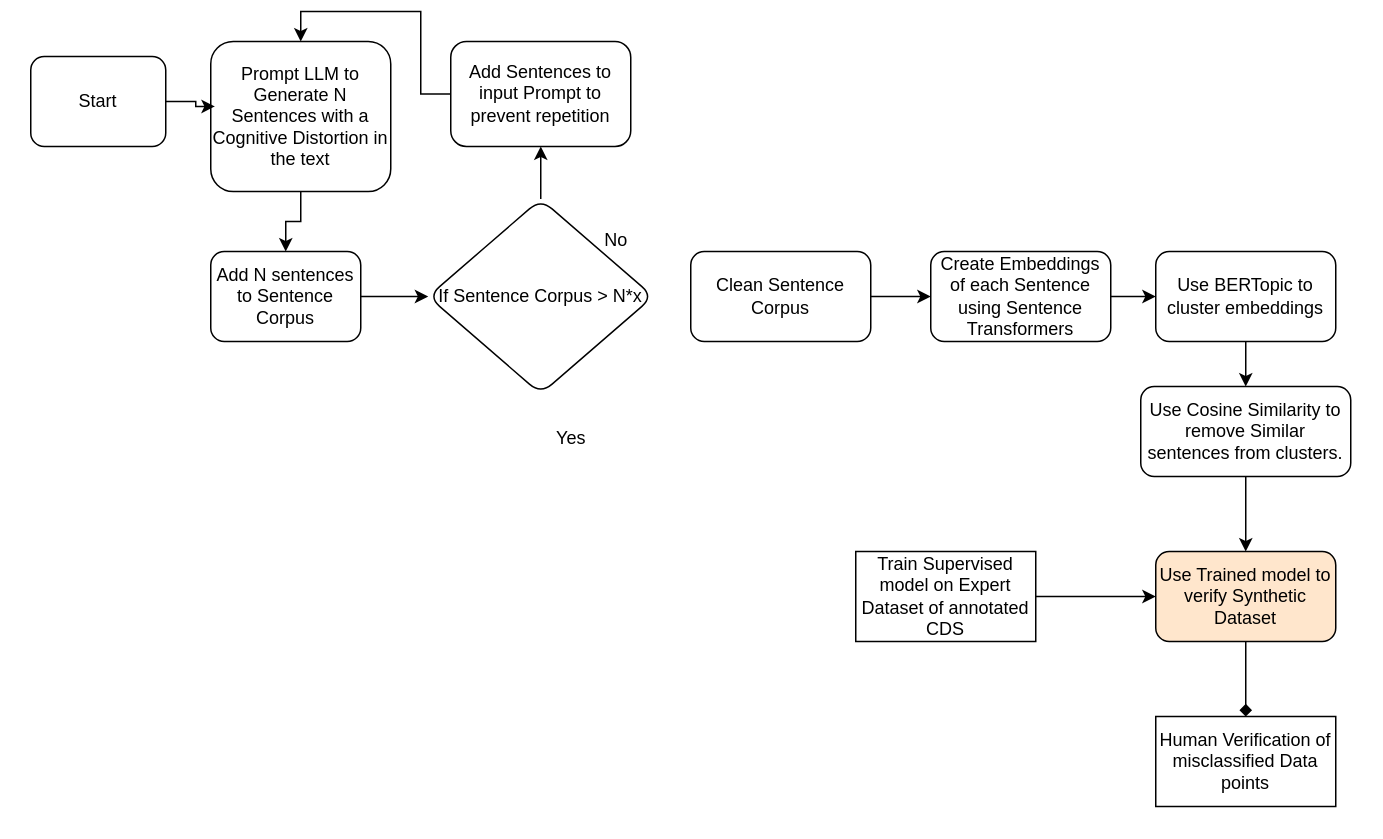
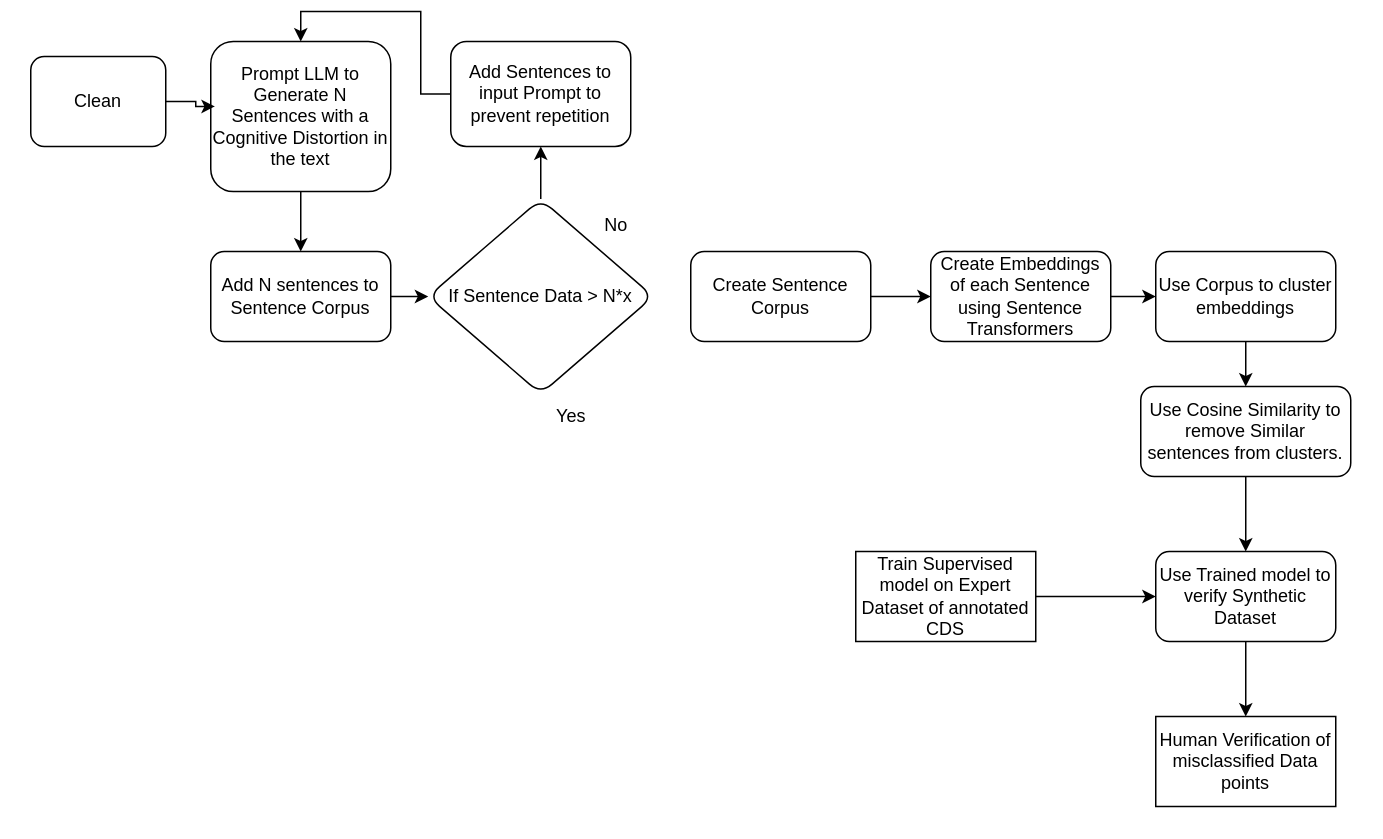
(98, 101) -> (98, 101)
(616, 241) -> (616, 226)
(286, 296) -> (301, 296)
(541, 296) -> (541, 296)
(781, 296) -> (781, 296)
(1246, 296) -> (1246, 296)
(571, 439) -> (571, 416)
(1246, 596) -> (1246, 596)
(1246, 704) -> (1246, 705)
